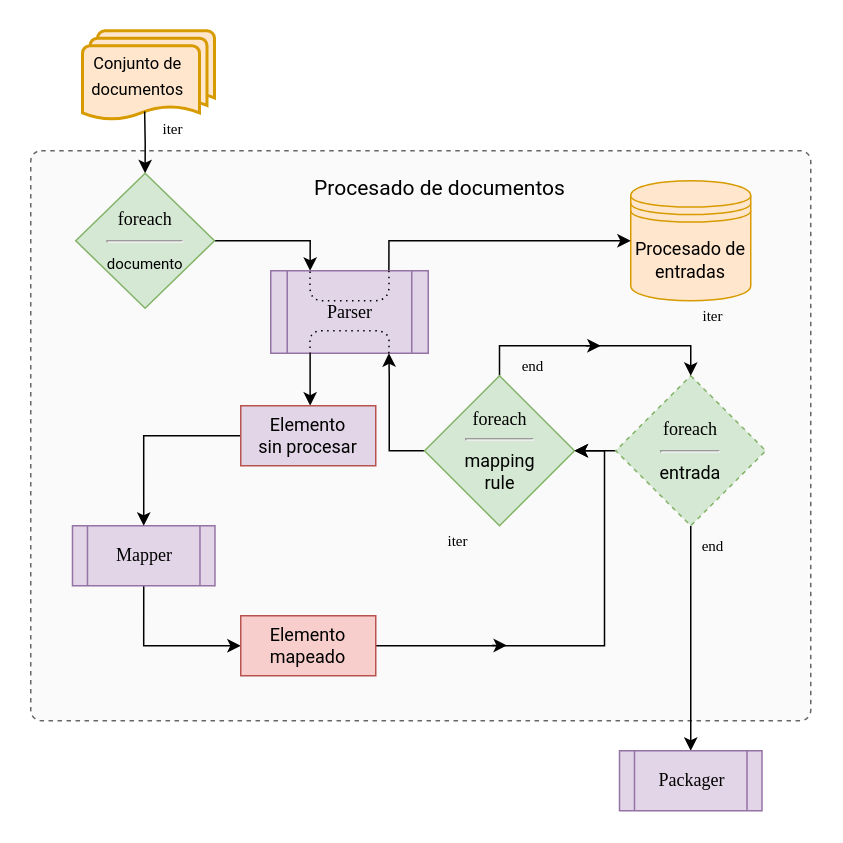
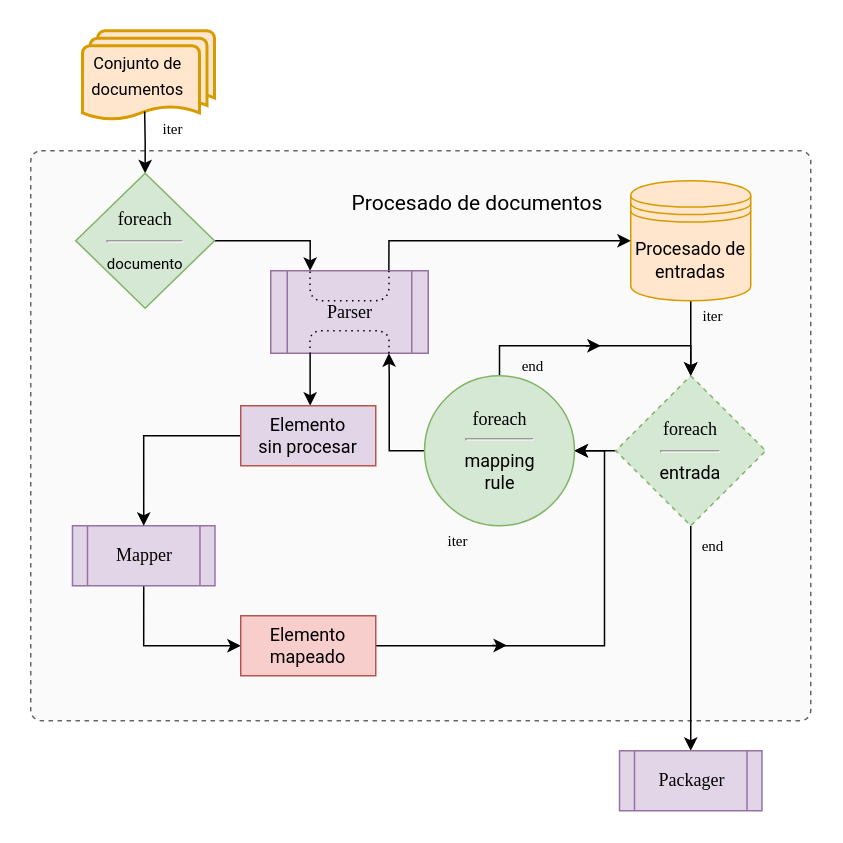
(440, 188) -> (477, 203)
none -> (691, 322)
(500, 451) -> (500, 451)
